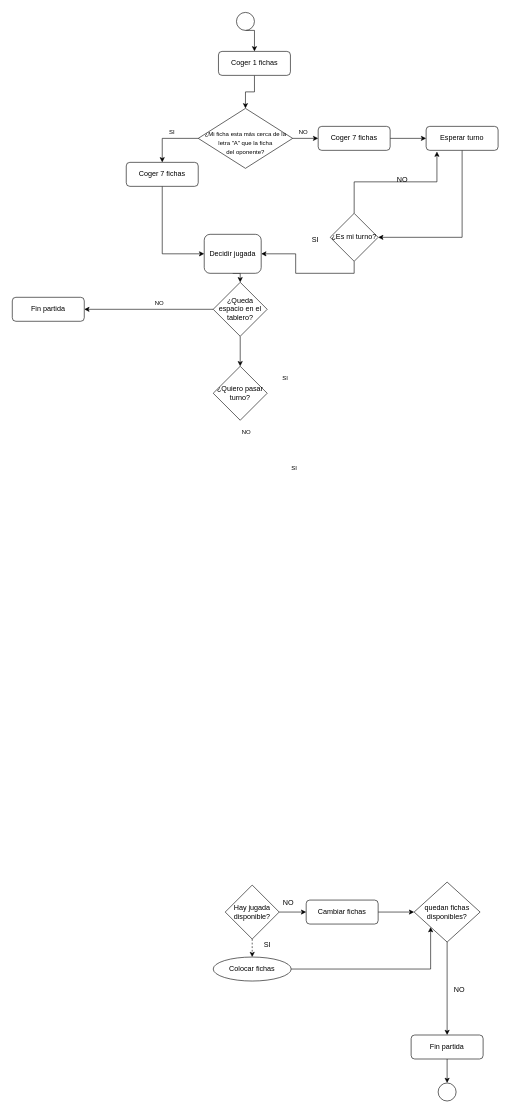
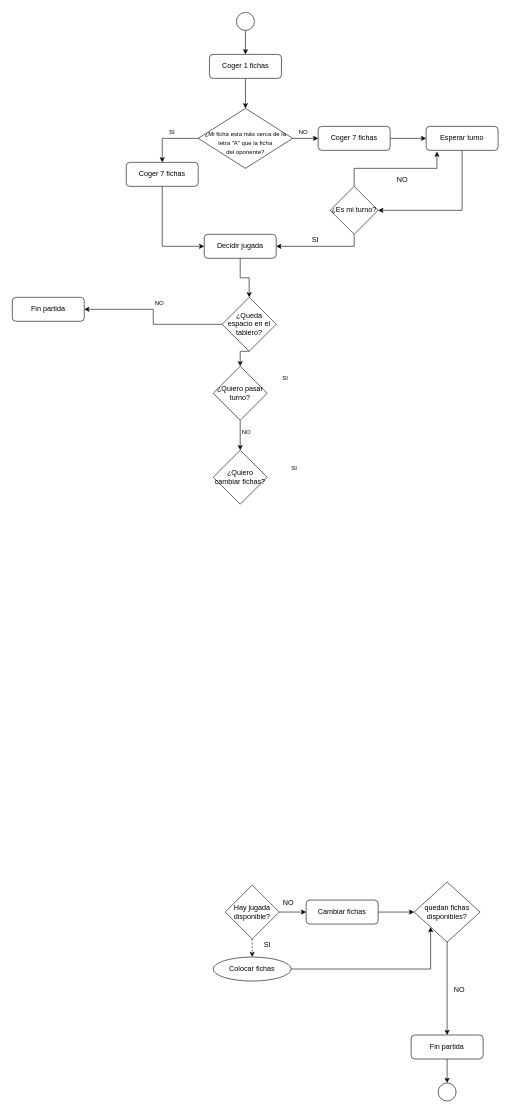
(255, 63) -> (246, 66)
(354, 237) -> (354, 210)
(233, 254) -> (240, 246)
(240, 309) -> (249, 324)
none -> (240, 444)
none -> (240, 477)
